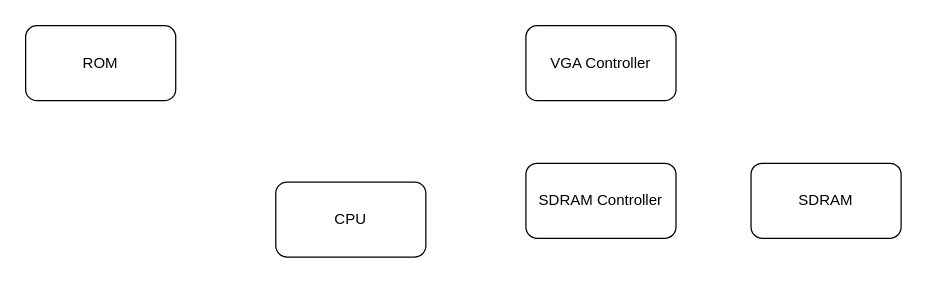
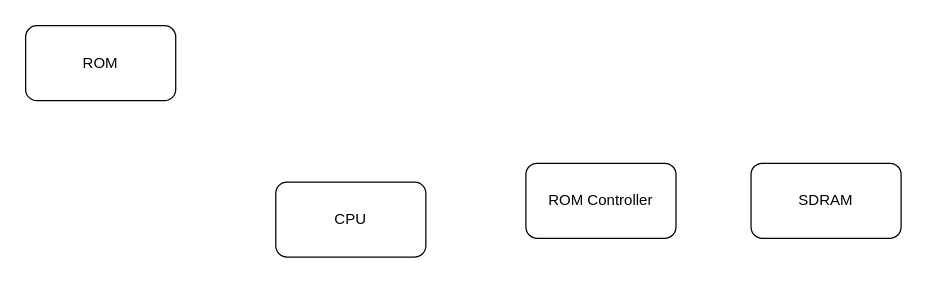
(601, 63) -> none
(601, 201) -> (601, 201)
